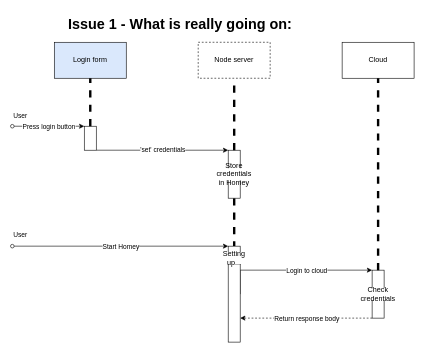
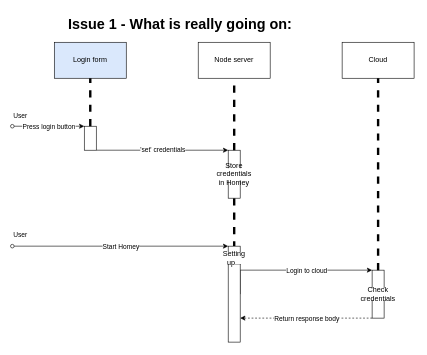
(234, 60) -> (234, 60)
